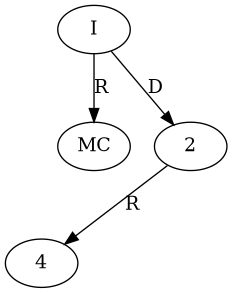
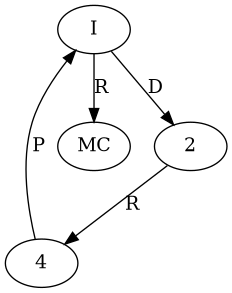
none -> (28, 146)
